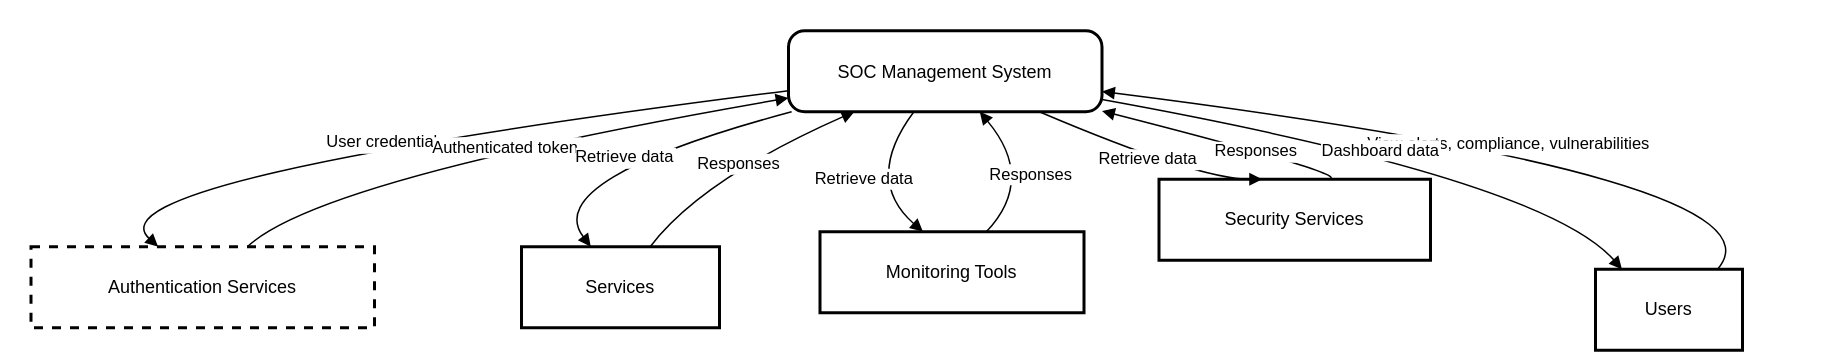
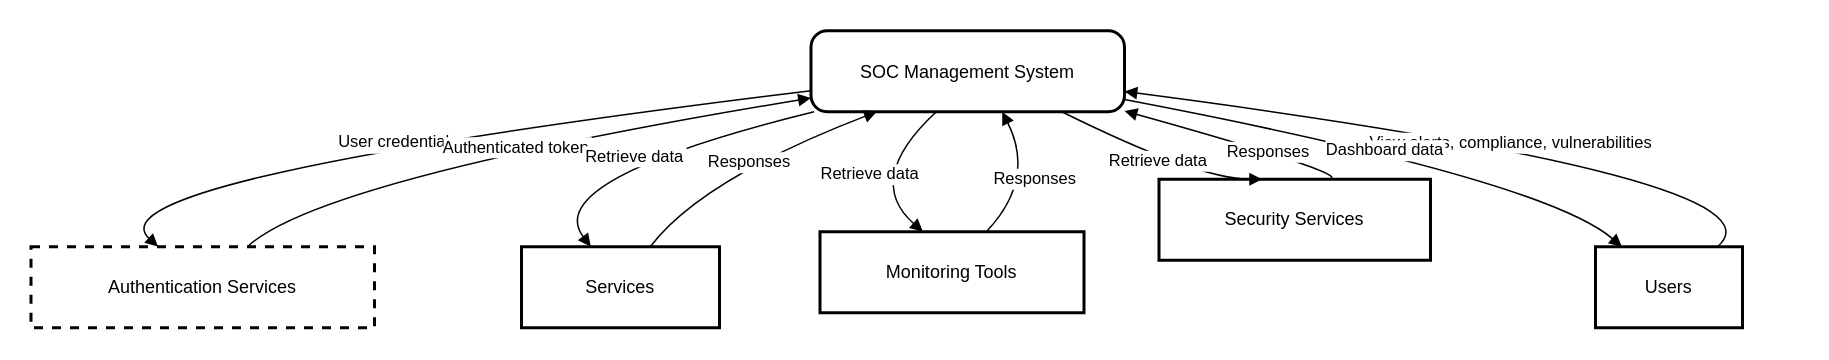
(945, 71) -> (968, 71)
(1669, 310) -> (1669, 287)
